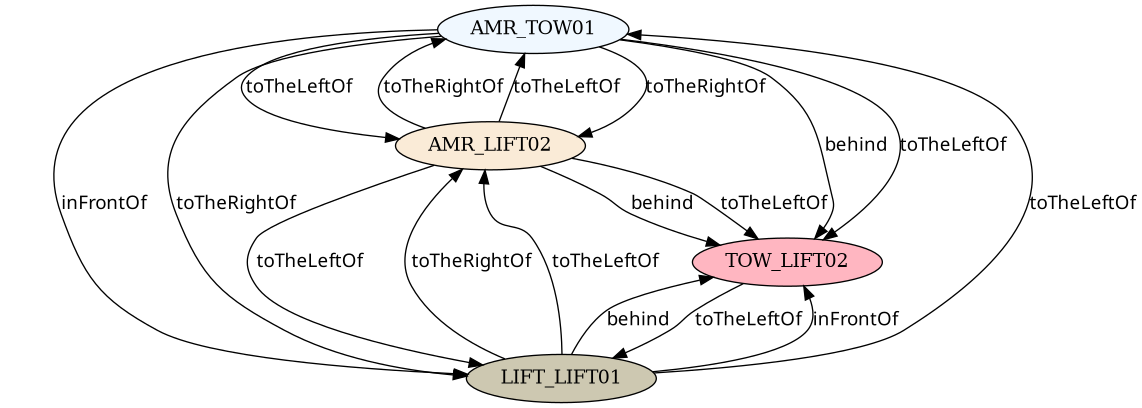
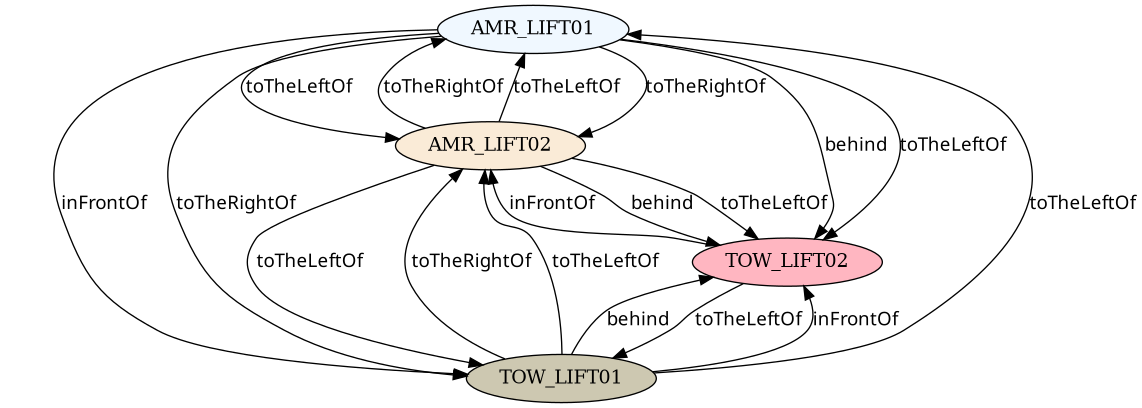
(533, 29) -> (533, 29)
none -> (594, 233)
(561, 379) -> (561, 379)
